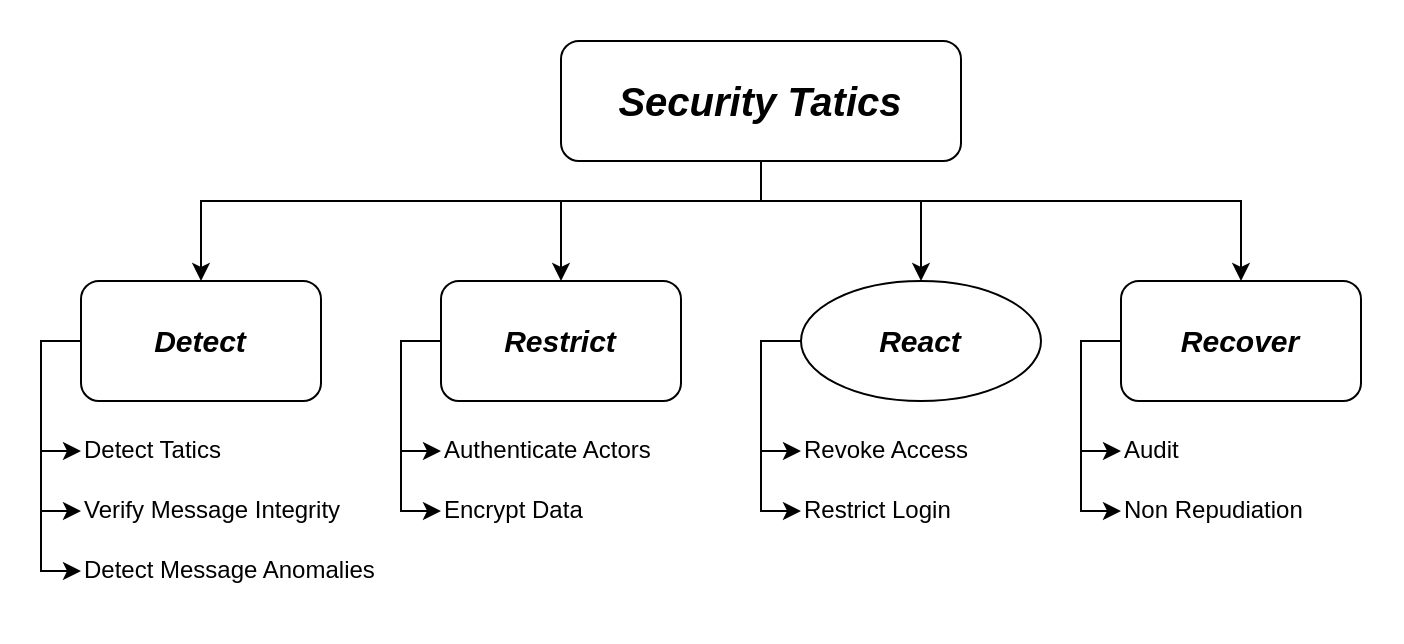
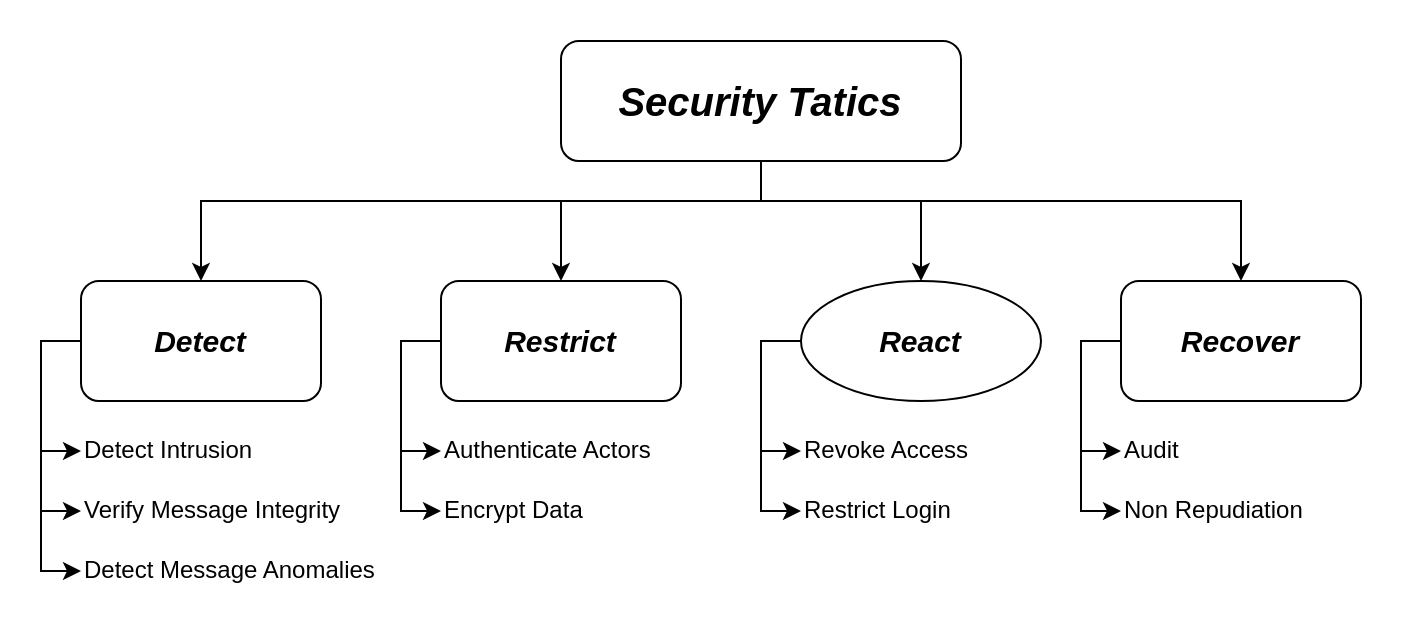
(166, 451) -> (186, 451)
